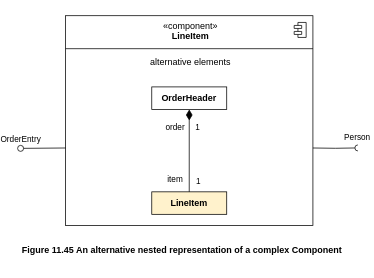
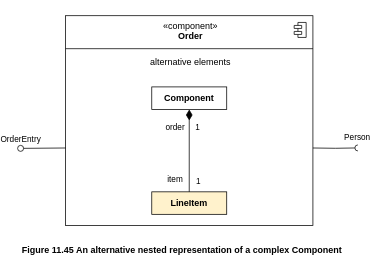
(191, 31) -> (191, 31)
(189, 98) -> (189, 98)
